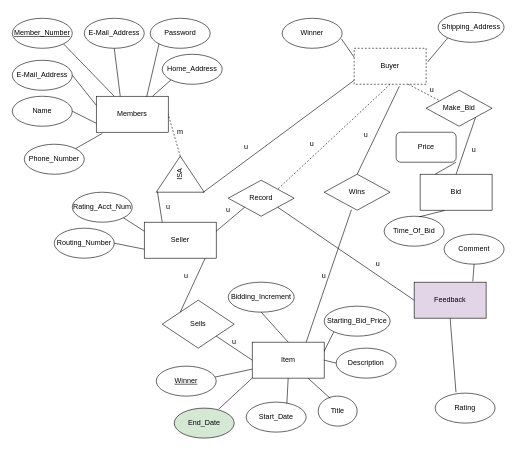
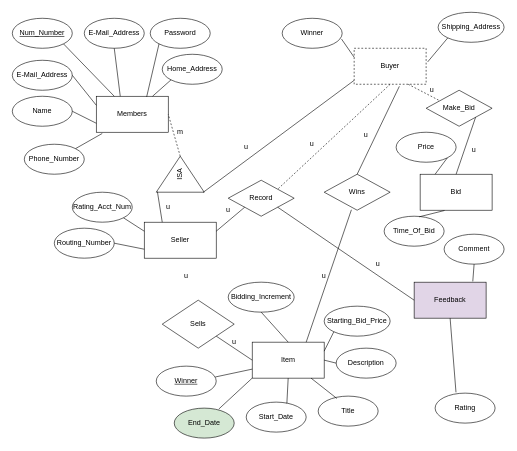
(42, 33) -> (42, 33)
(426, 147) -> (426, 147)
(193, 286) -> none
(338, 411) -> (348, 411)
